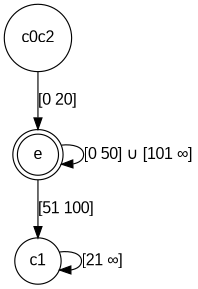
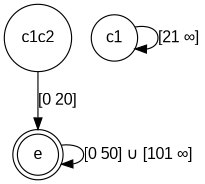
(38, 38) -> (38, 38)
(38, 203) -> none
